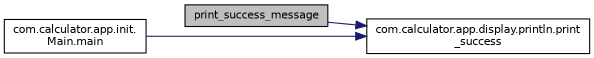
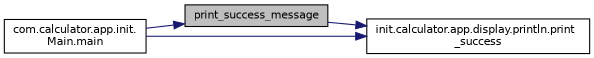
none -> (160, 27)
(478, 36) -> (478, 36)
